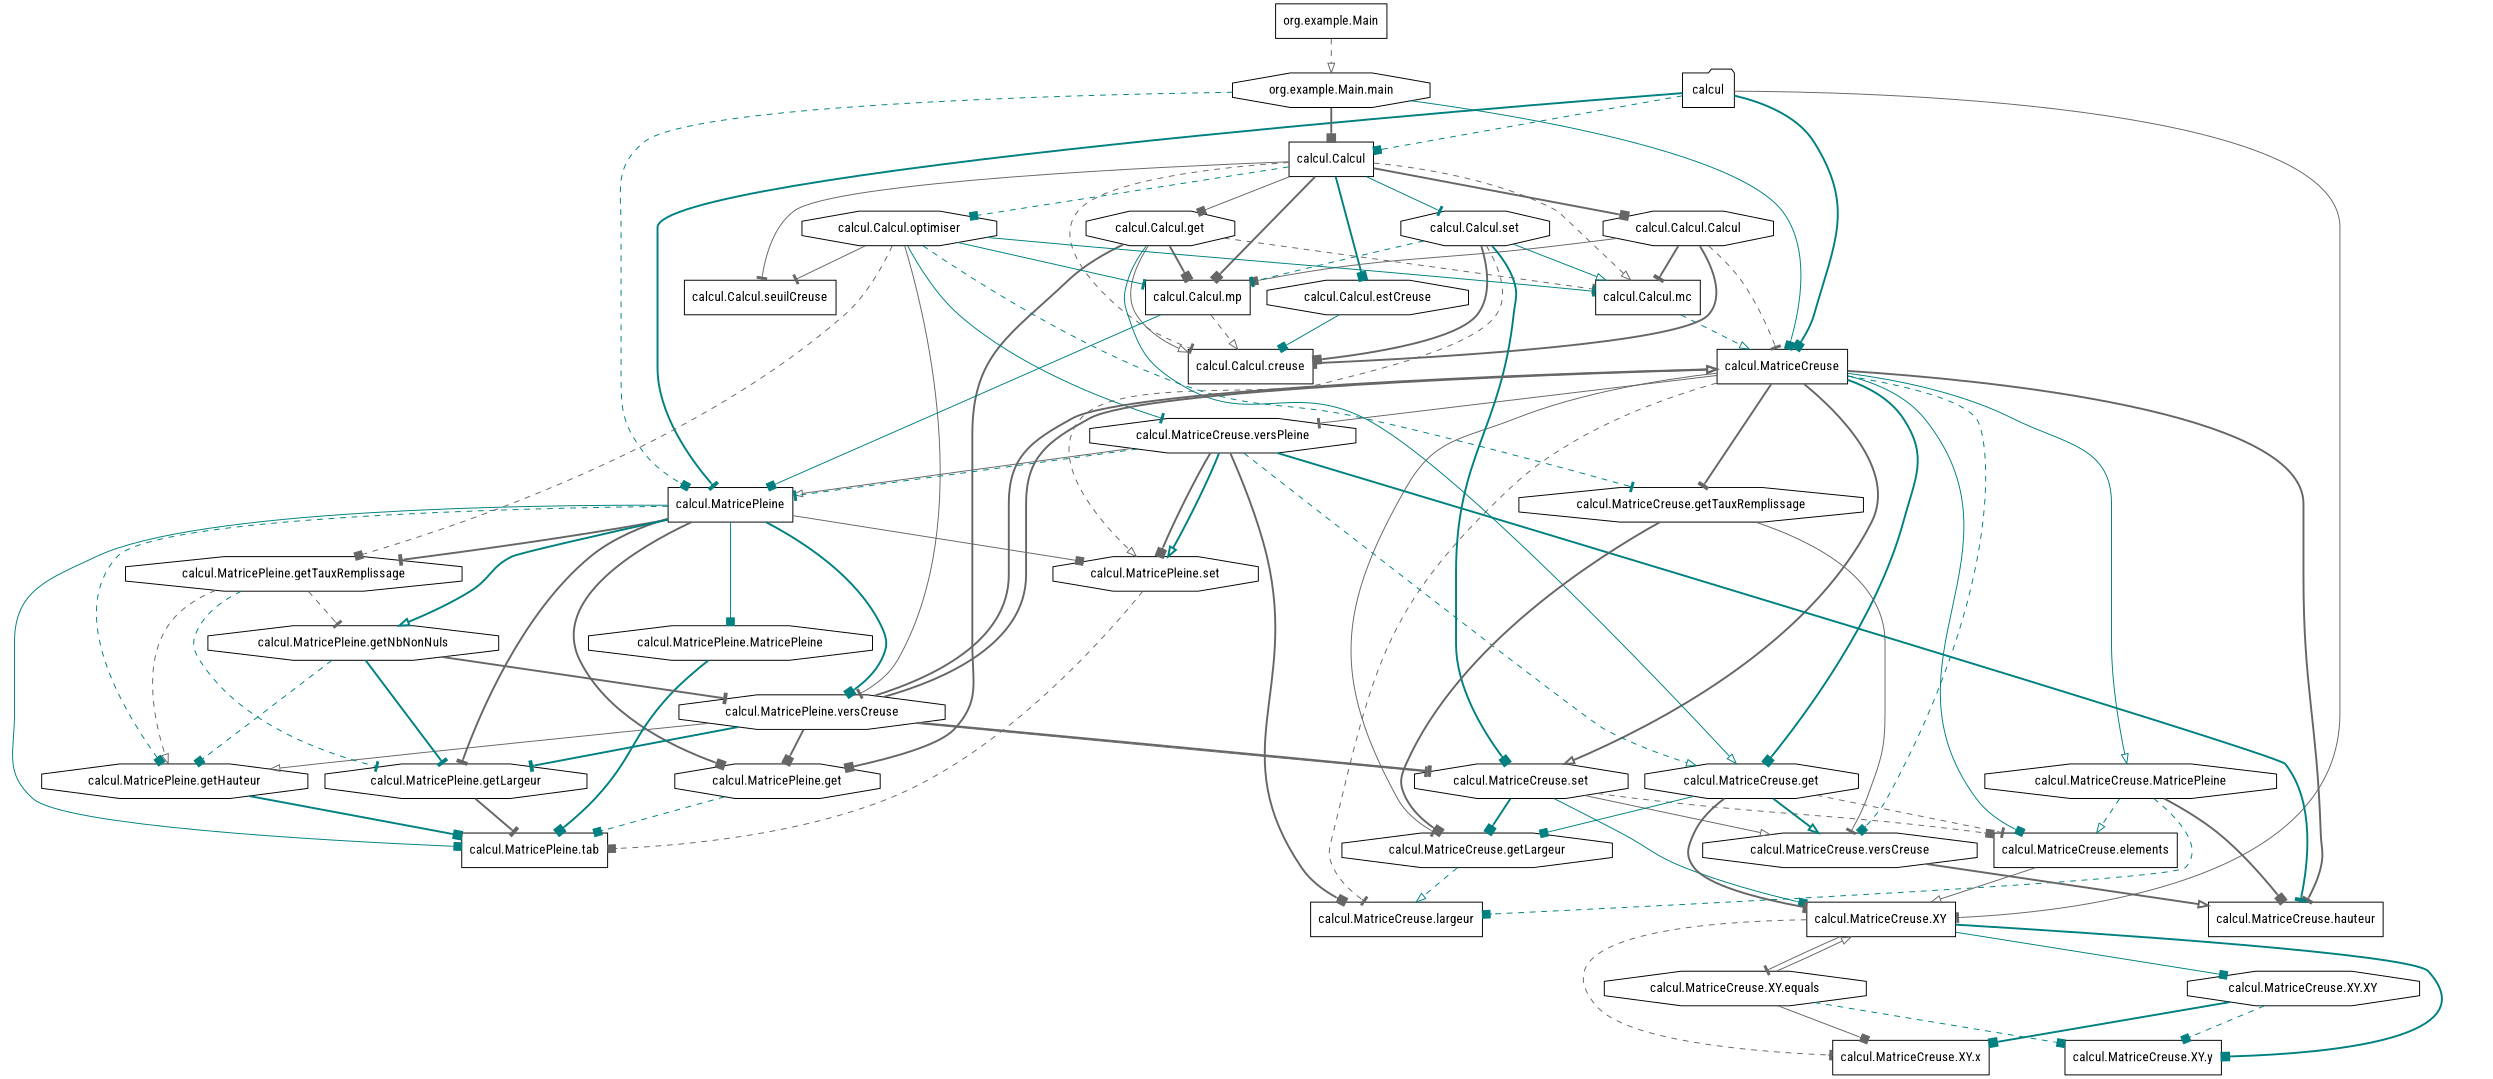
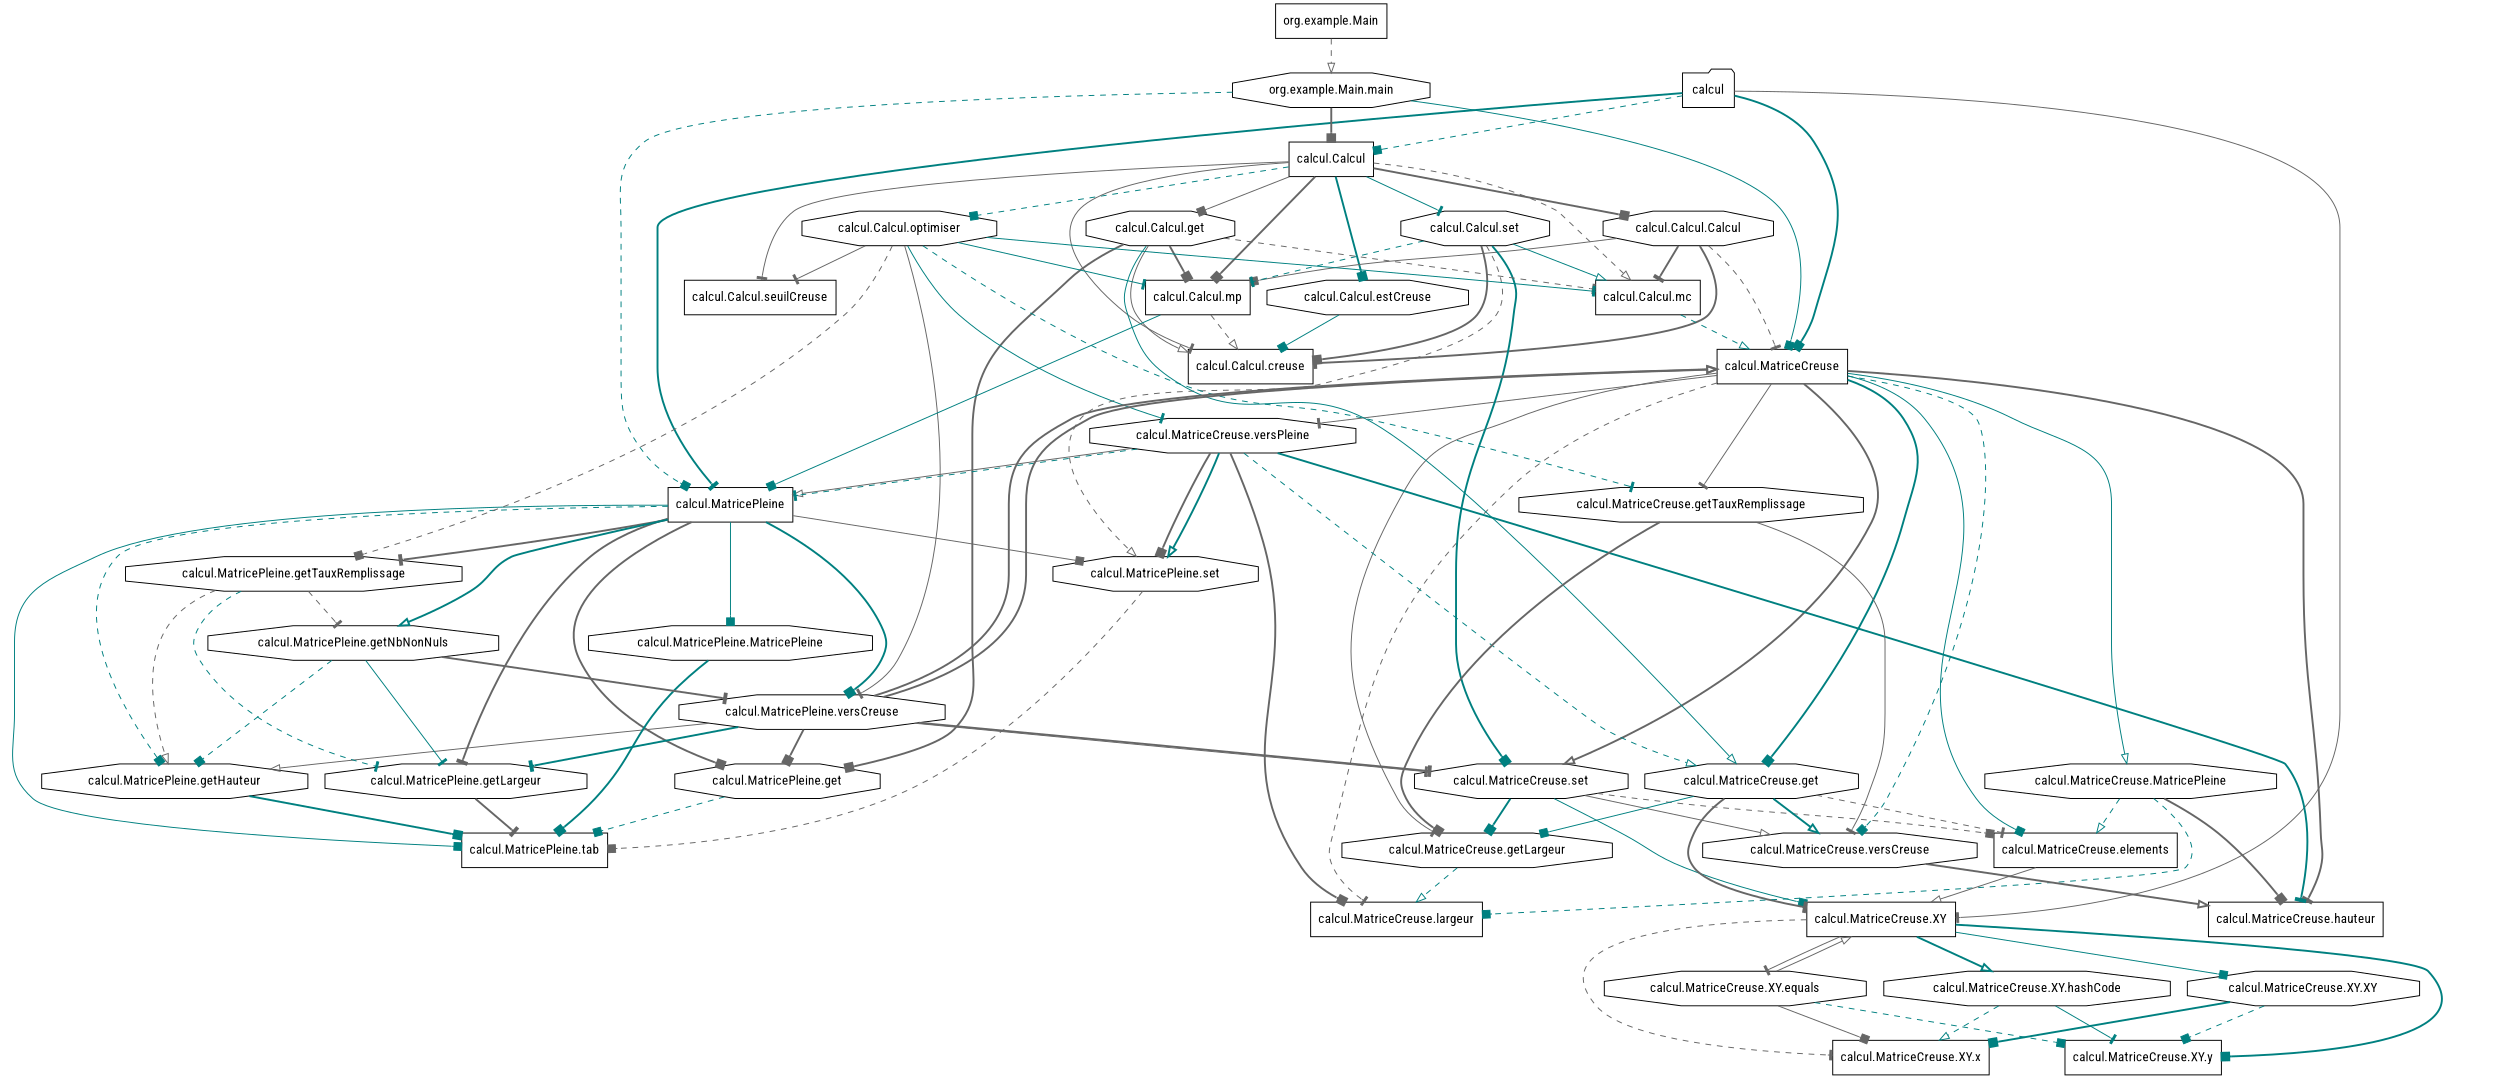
(1079, 210) -> (1079, 210)
(1738, 434) -> (1738, 434)
(403, 710) -> (403, 710)
none -> (2027, 989)
